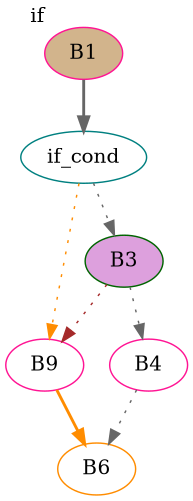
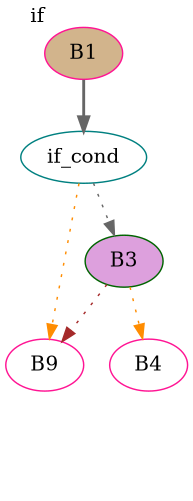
(135, 306) -> (135, 306)
(97, 469) -> none
